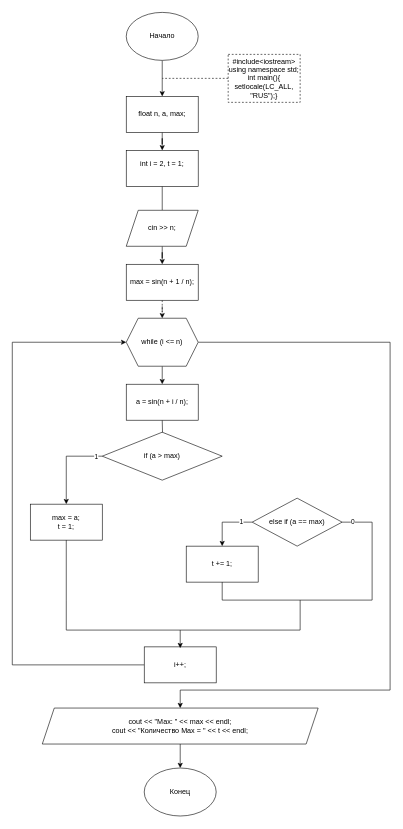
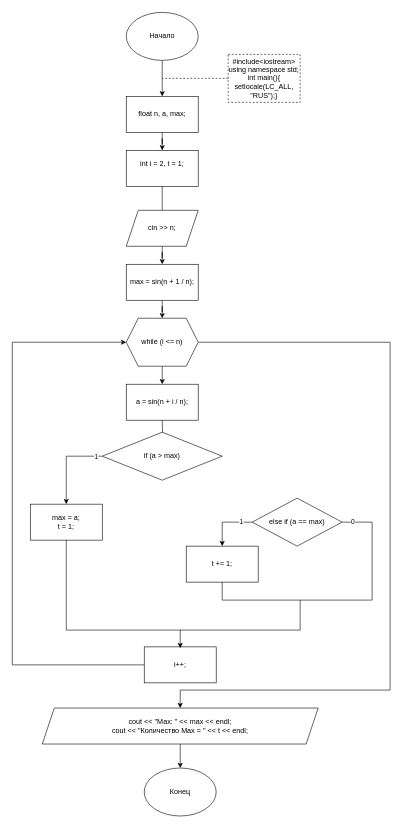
(162, 311) -> (162, 311)
